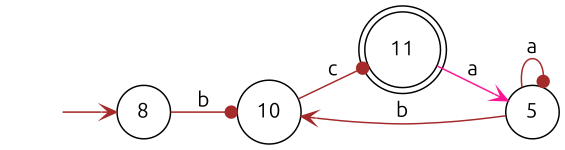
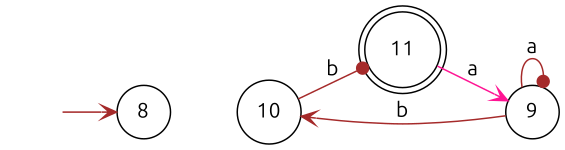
(333, 70) -> (333, 70)
(198, 112) -> none
(532, 112) -> (532, 112)
